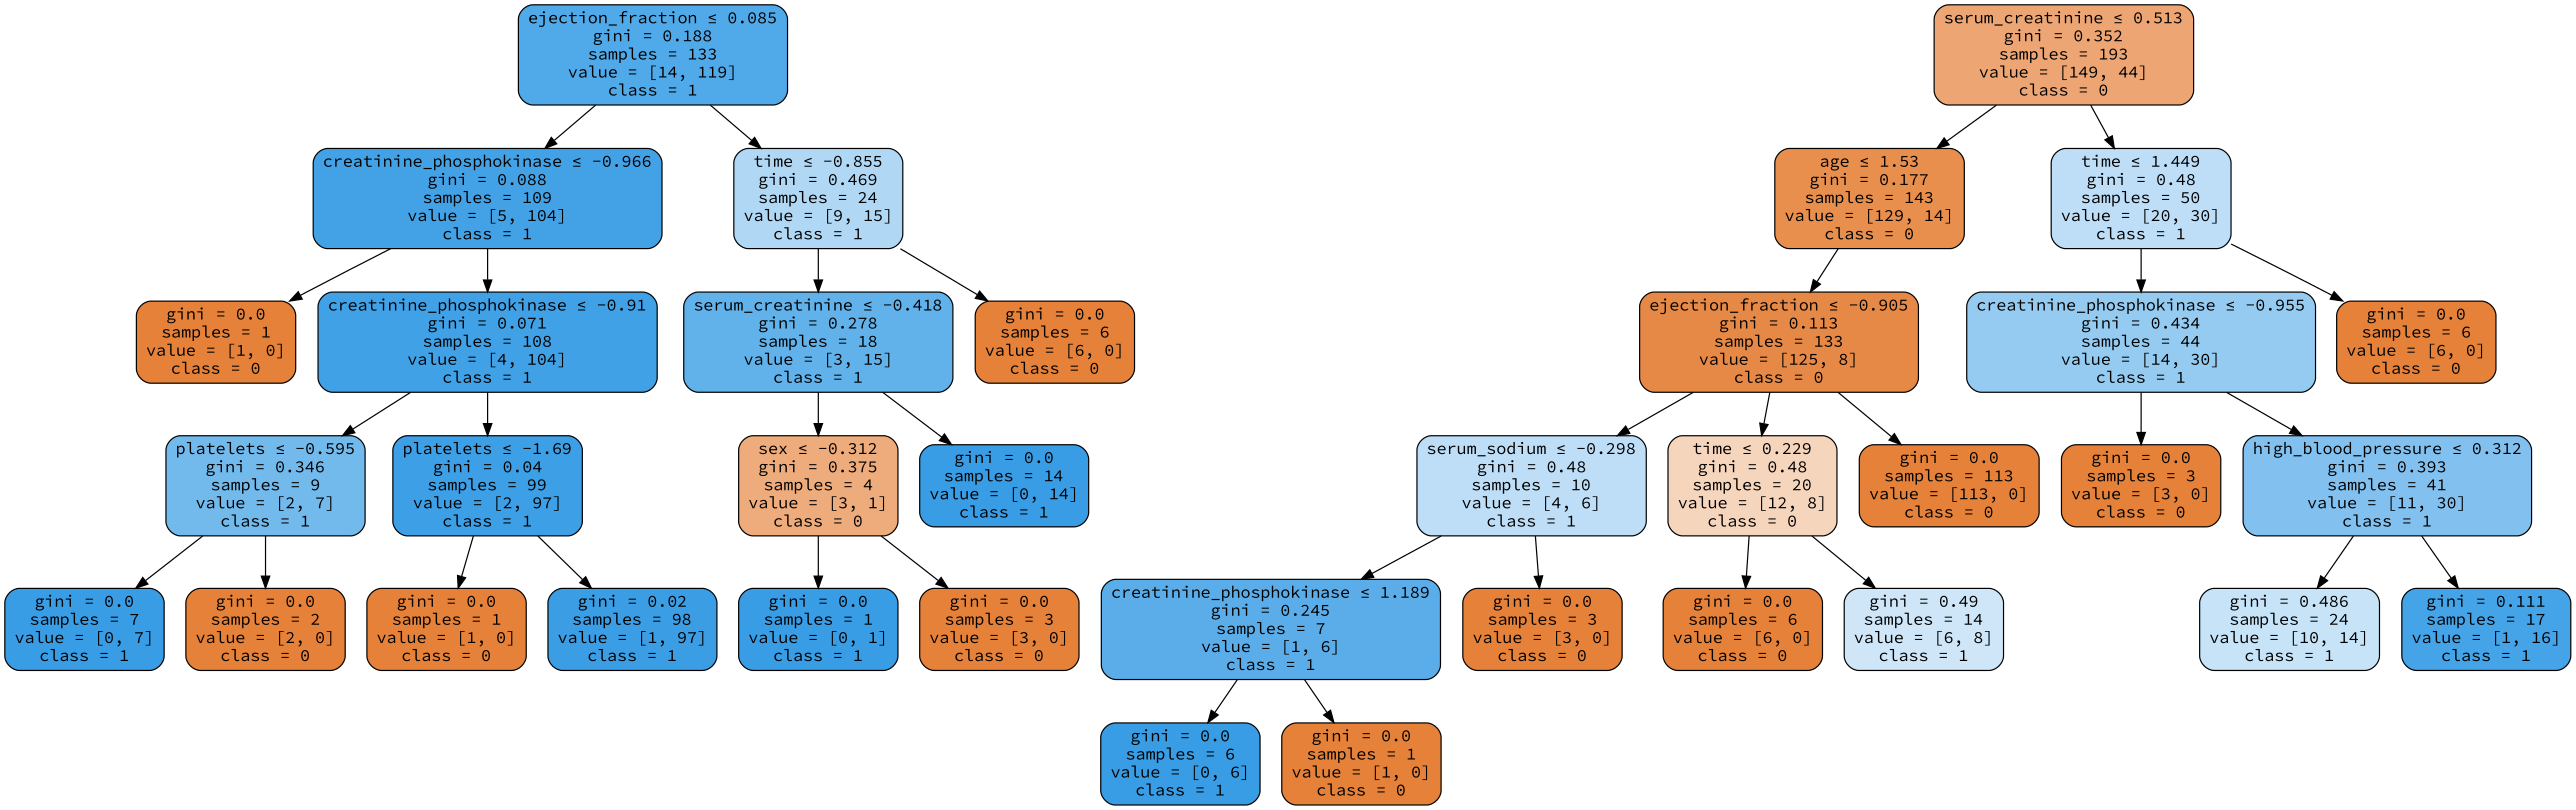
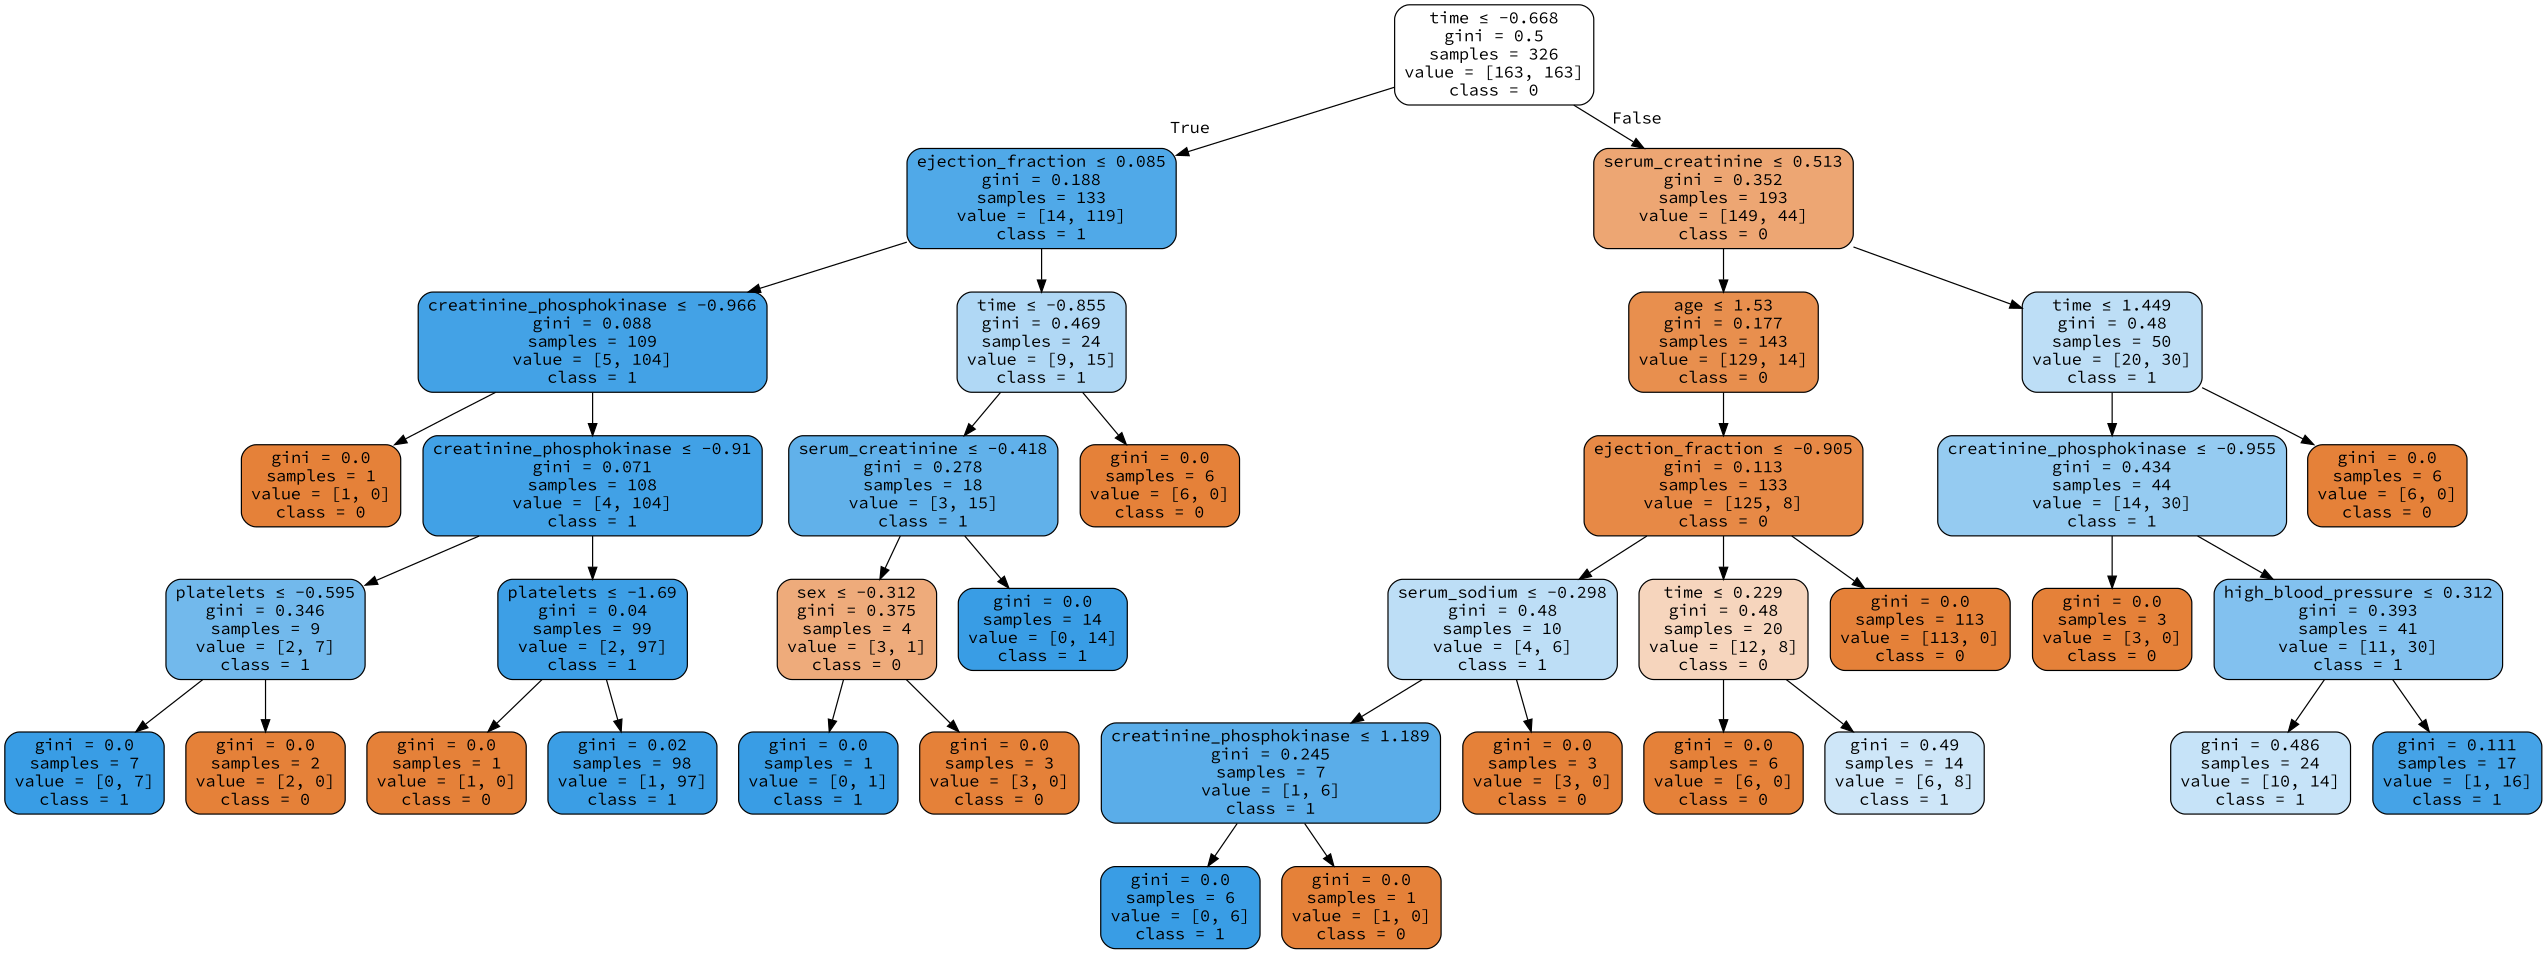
none -> (1494, 55)
